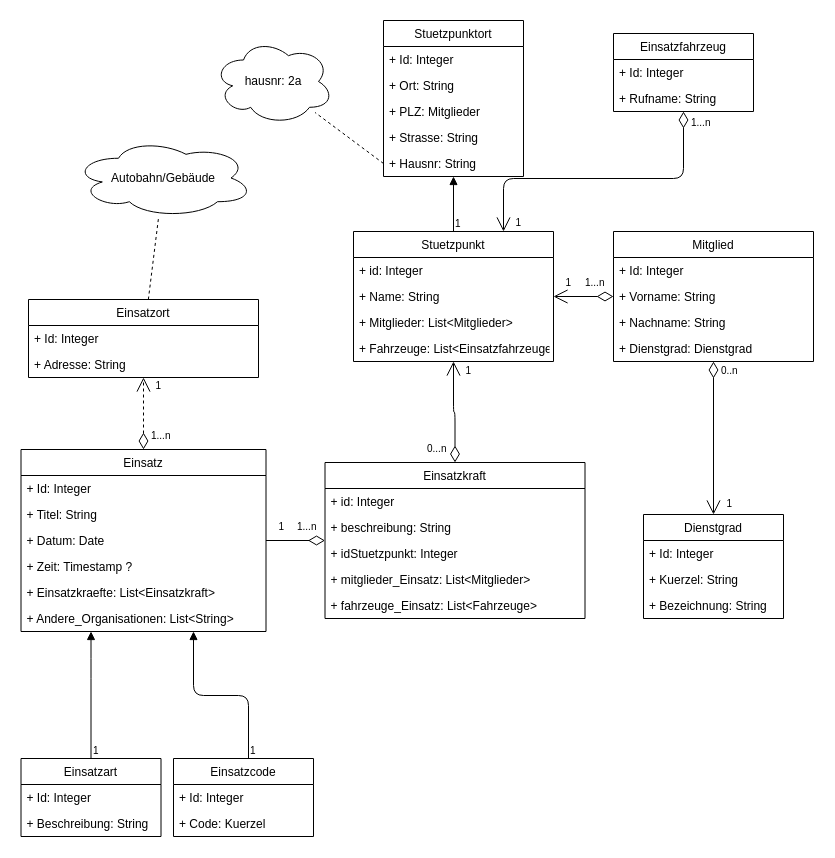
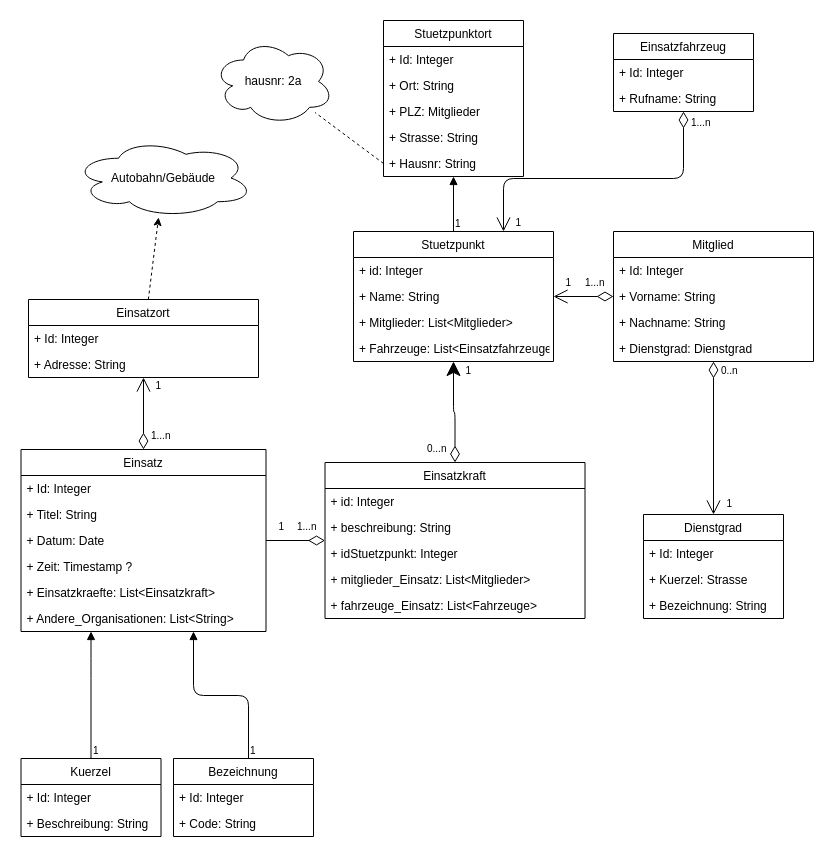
(158, 222) -> (158, 225)
(454, 370) -> (454, 374)
(144, 406) -> (144, 406)
(698, 580) -> (703, 580)
(91, 772) -> (91, 772)
(243, 772) -> (243, 772)
(223, 824) -> (220, 824)
